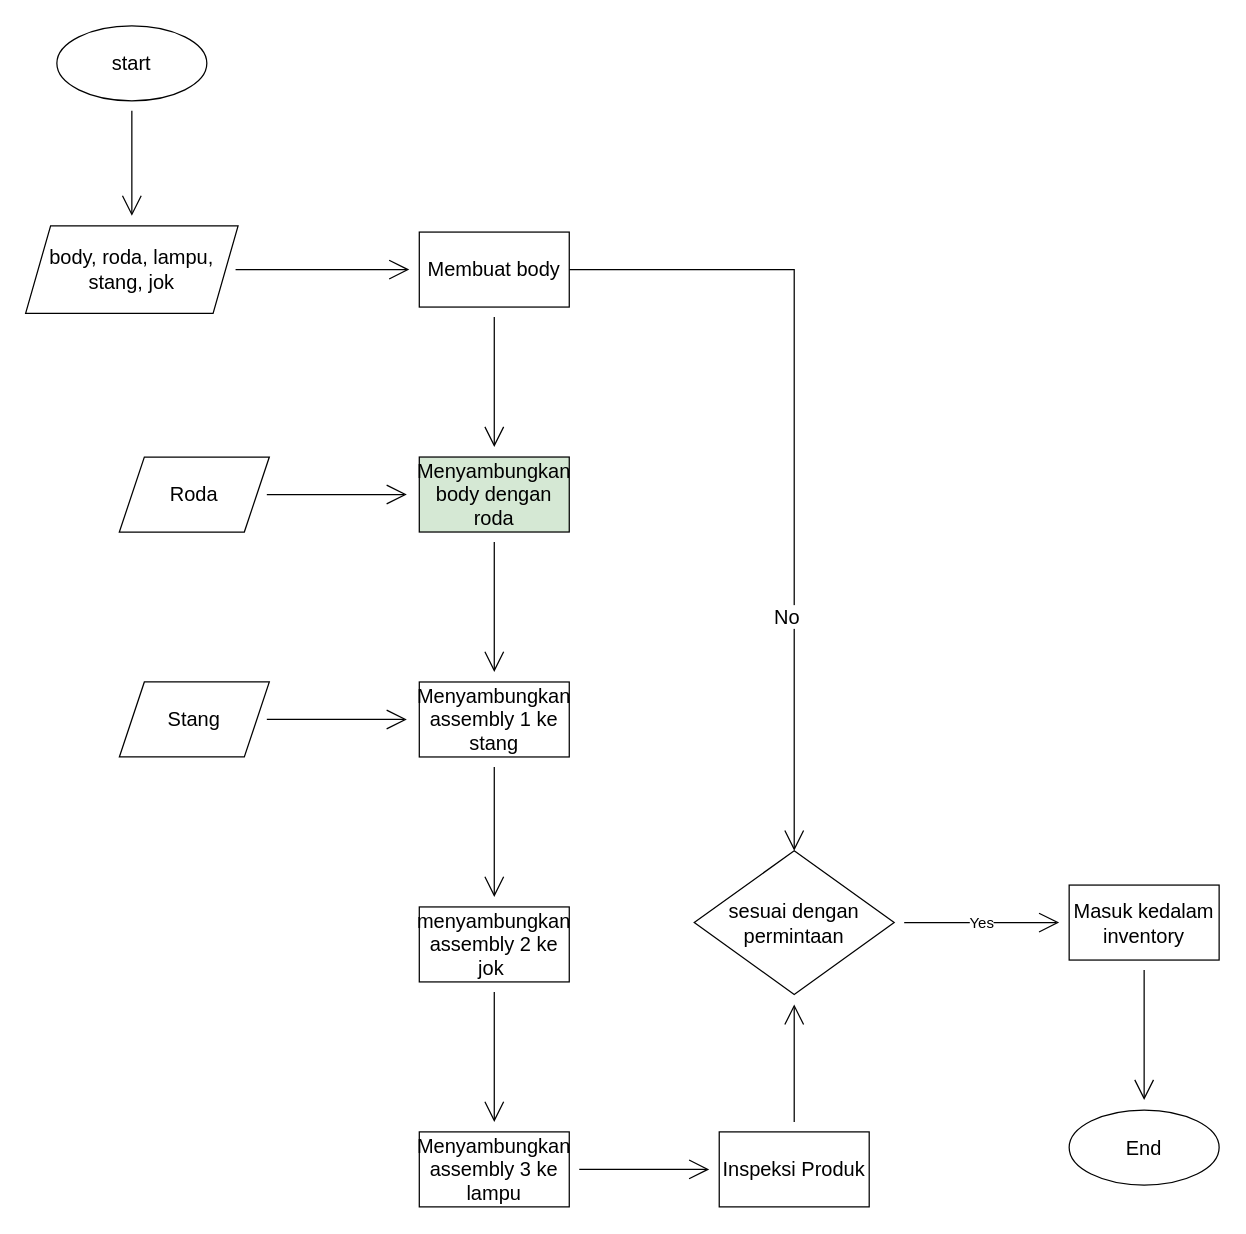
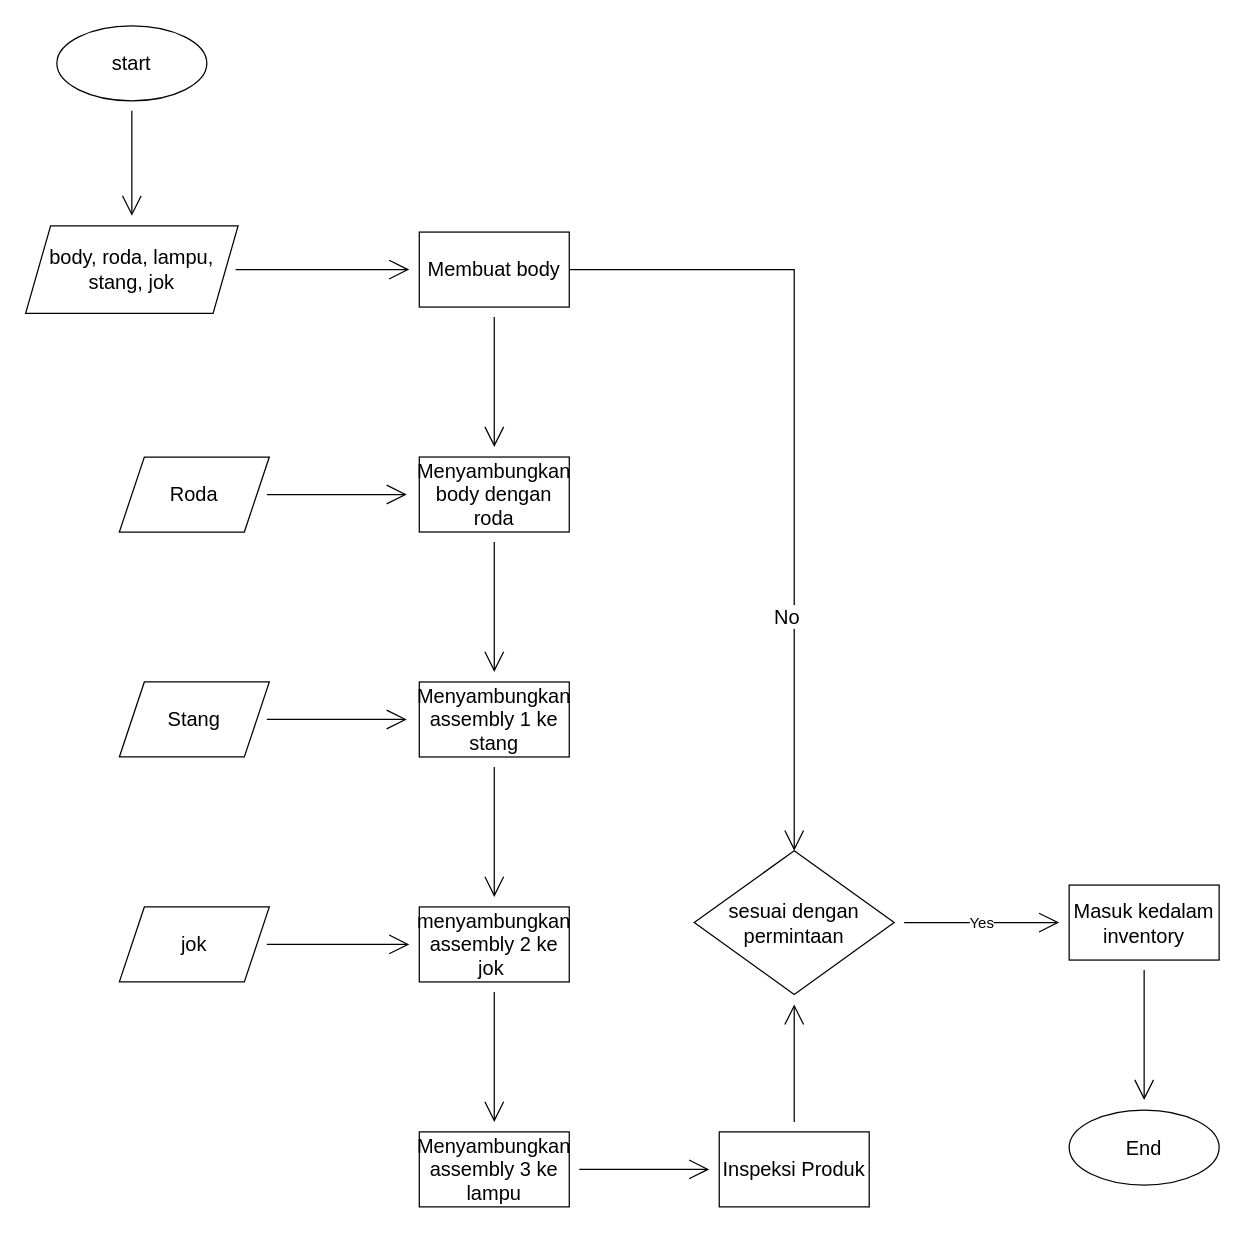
(494, 494) -> (494, 494)
none -> (194, 944)
none -> (337, 944)
